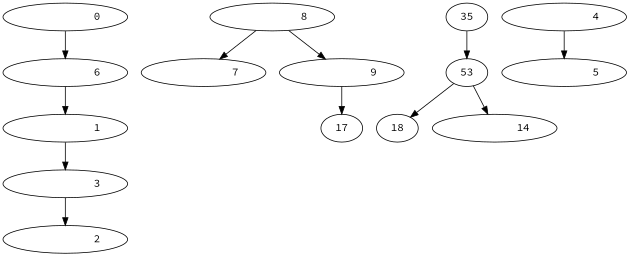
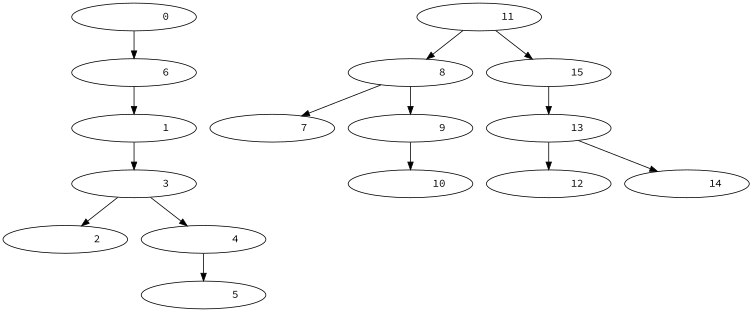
(467, 17) -> (549, 73)
none -> (479, 17)
(467, 73) -> (549, 128)
(342, 128) -> (411, 184)
(397, 128) -> (549, 184)
none -> (166, 209)
